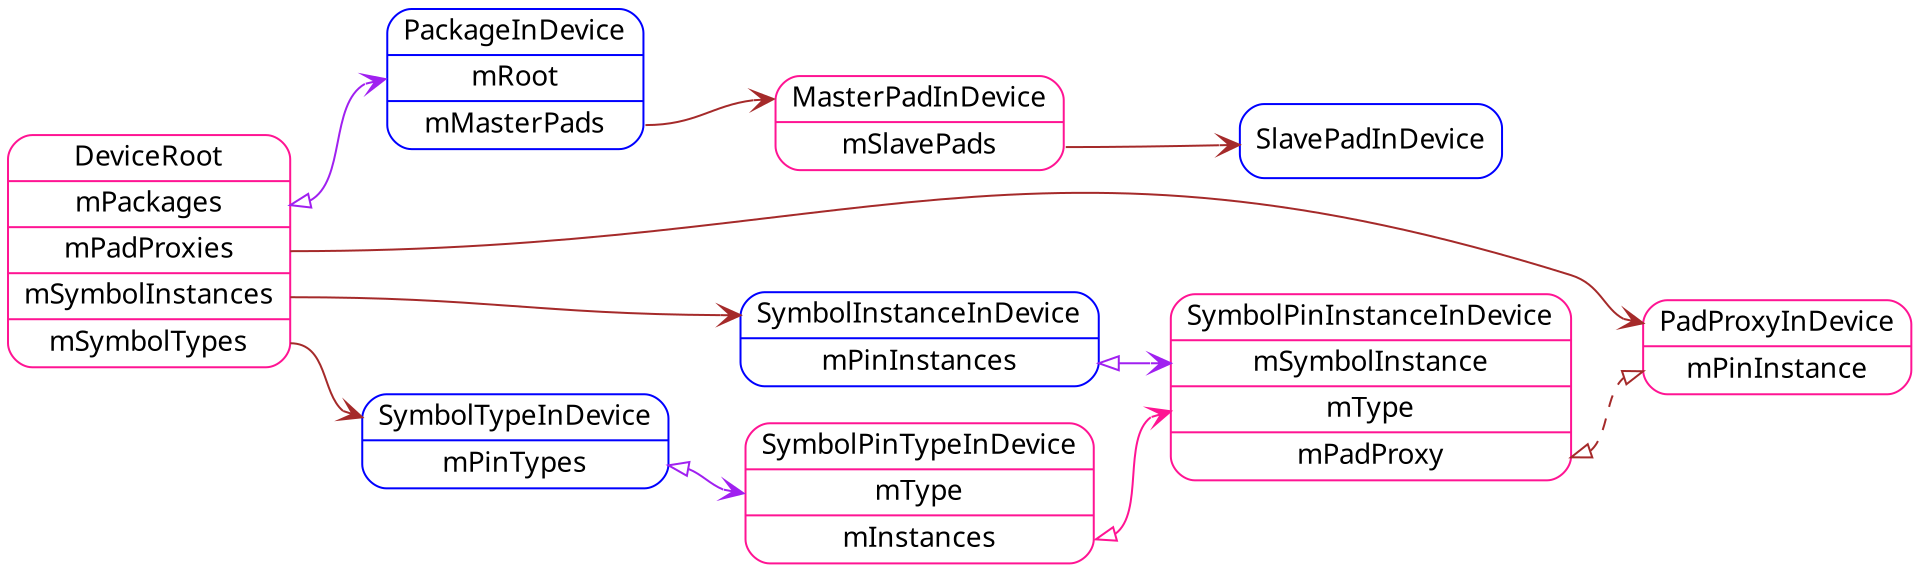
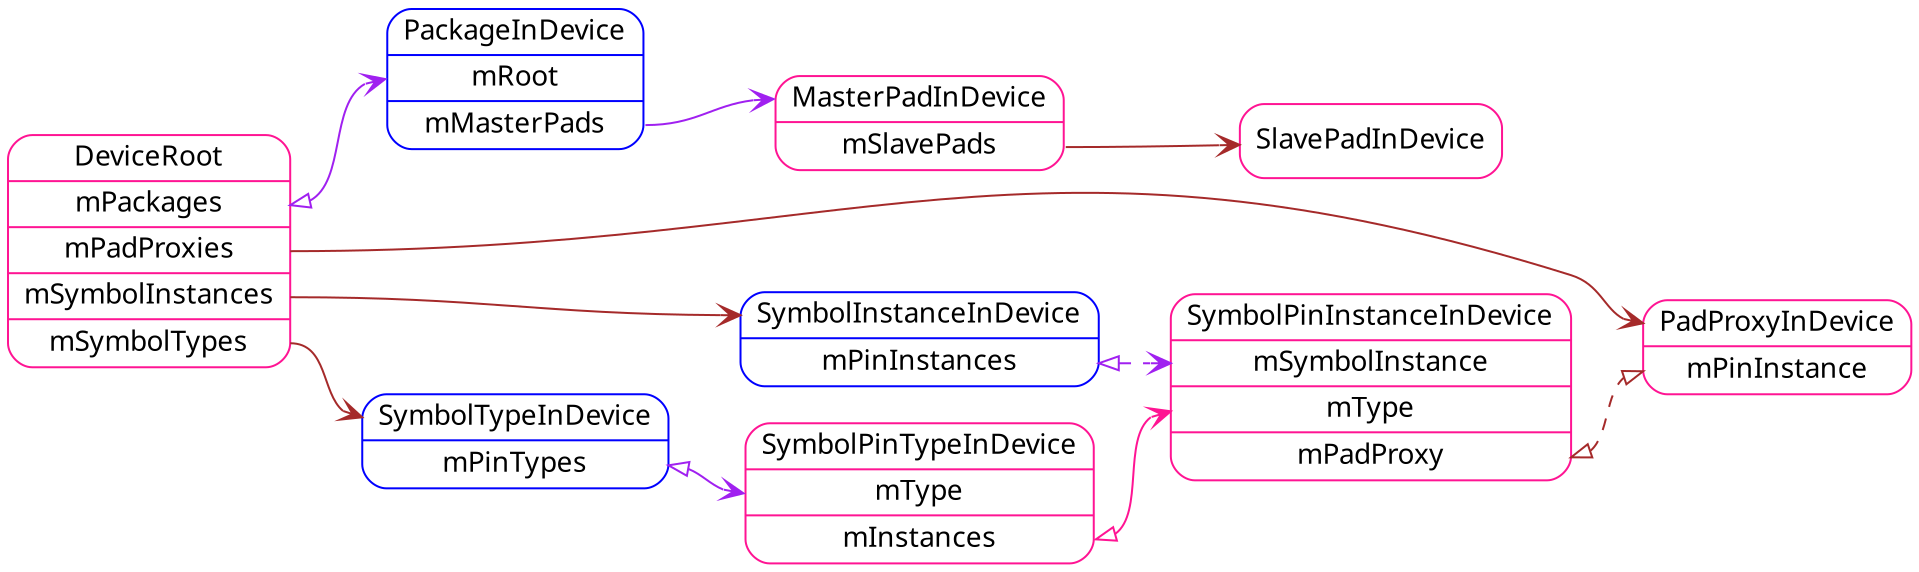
(700, 116) -> (700, 116)
(1371, 141) -> (1371, 141)
(1135, 363) -> (1135, 363)
